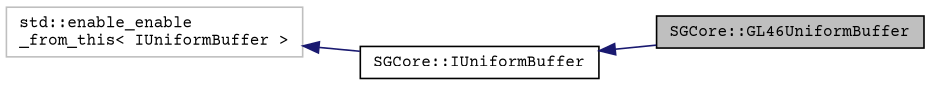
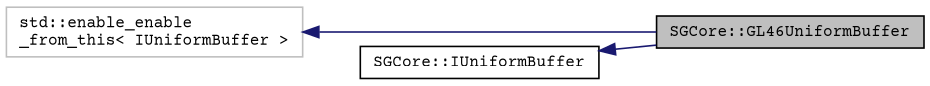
(339, 49) -> (488, 32)
